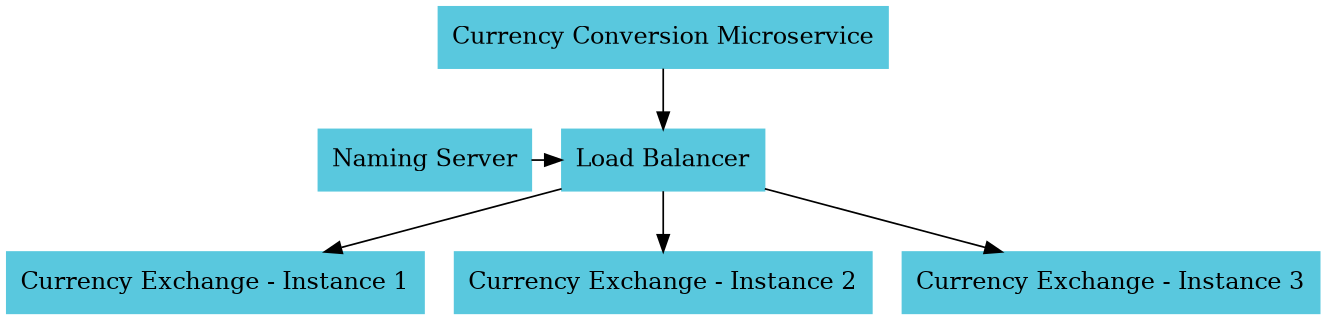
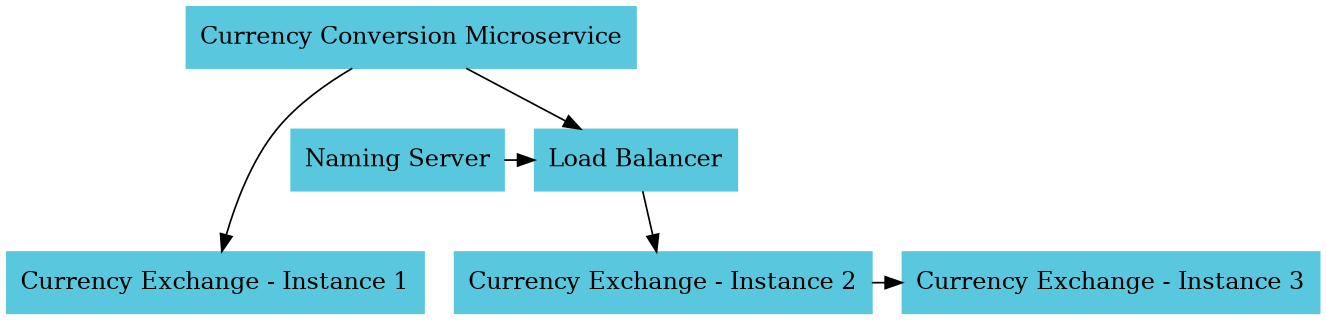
(451, 218) -> (271, 137)
(875, 218) -> (878, 283)
